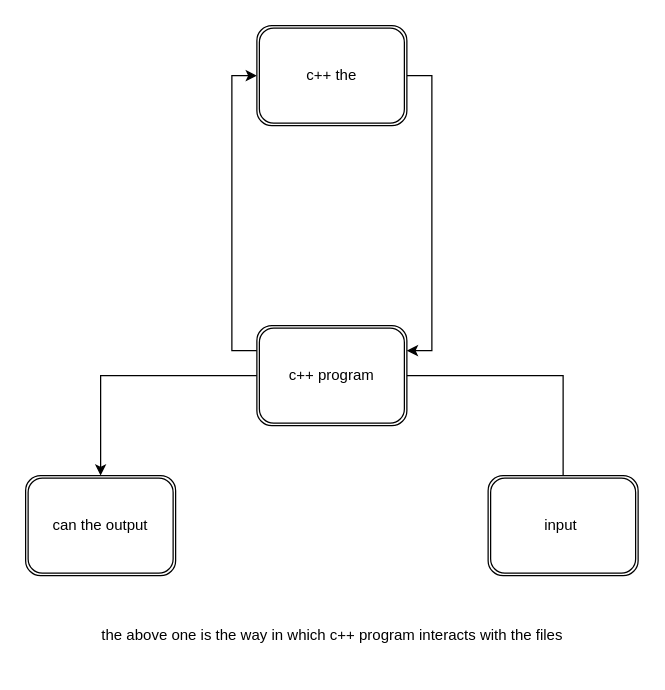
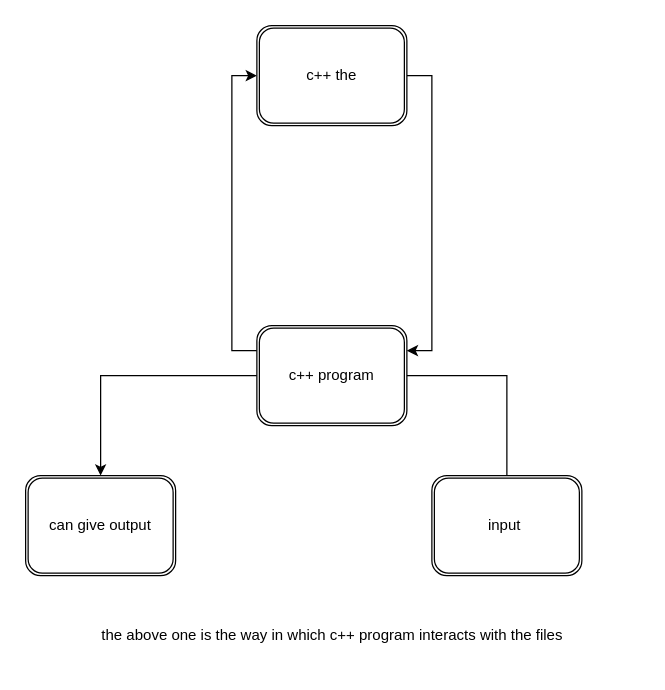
(101, 526) -> (101, 526)
(563, 526) -> (507, 526)
